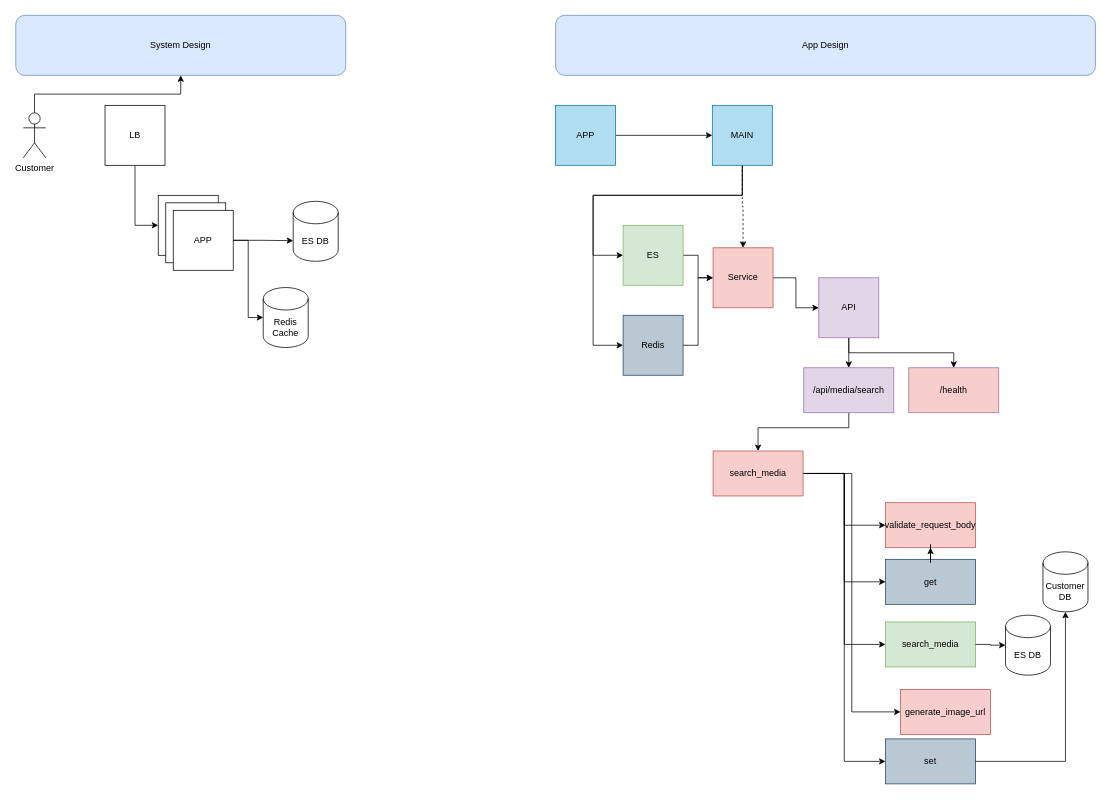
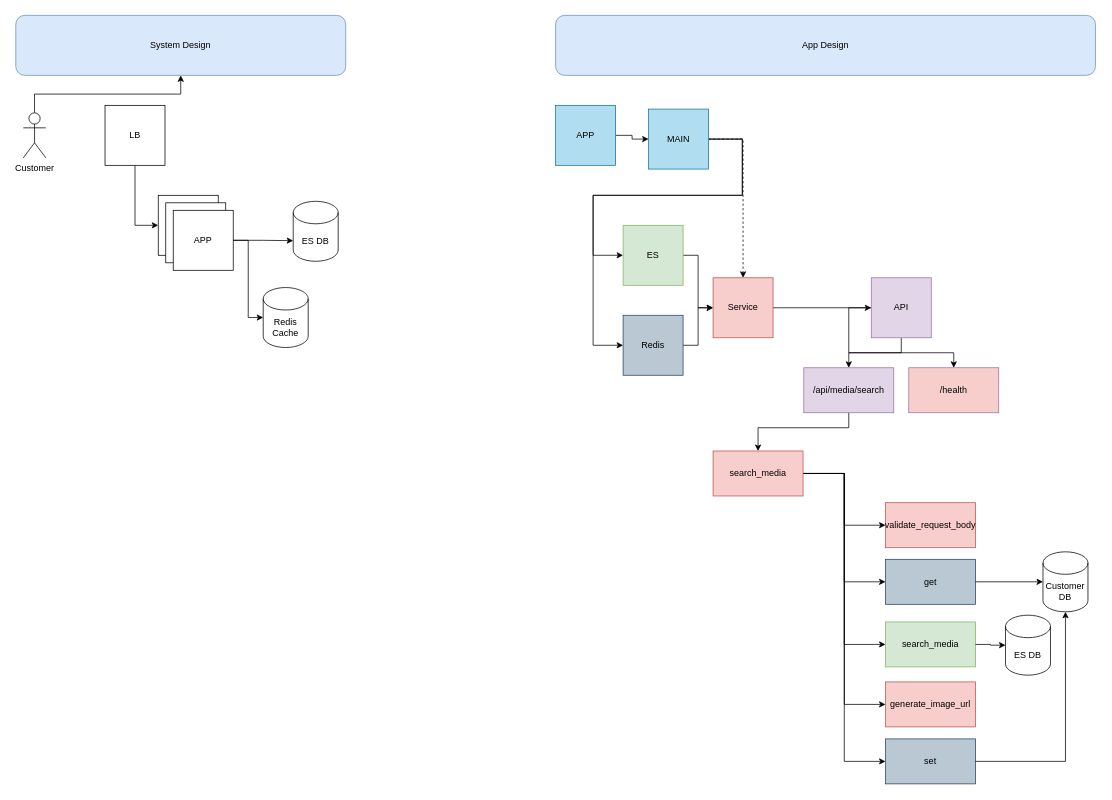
(742, 135) -> (678, 139)
(743, 278) -> (743, 308)
(849, 308) -> (901, 308)
(930, 551) -> (1007, 582)
(945, 712) -> (930, 705)
